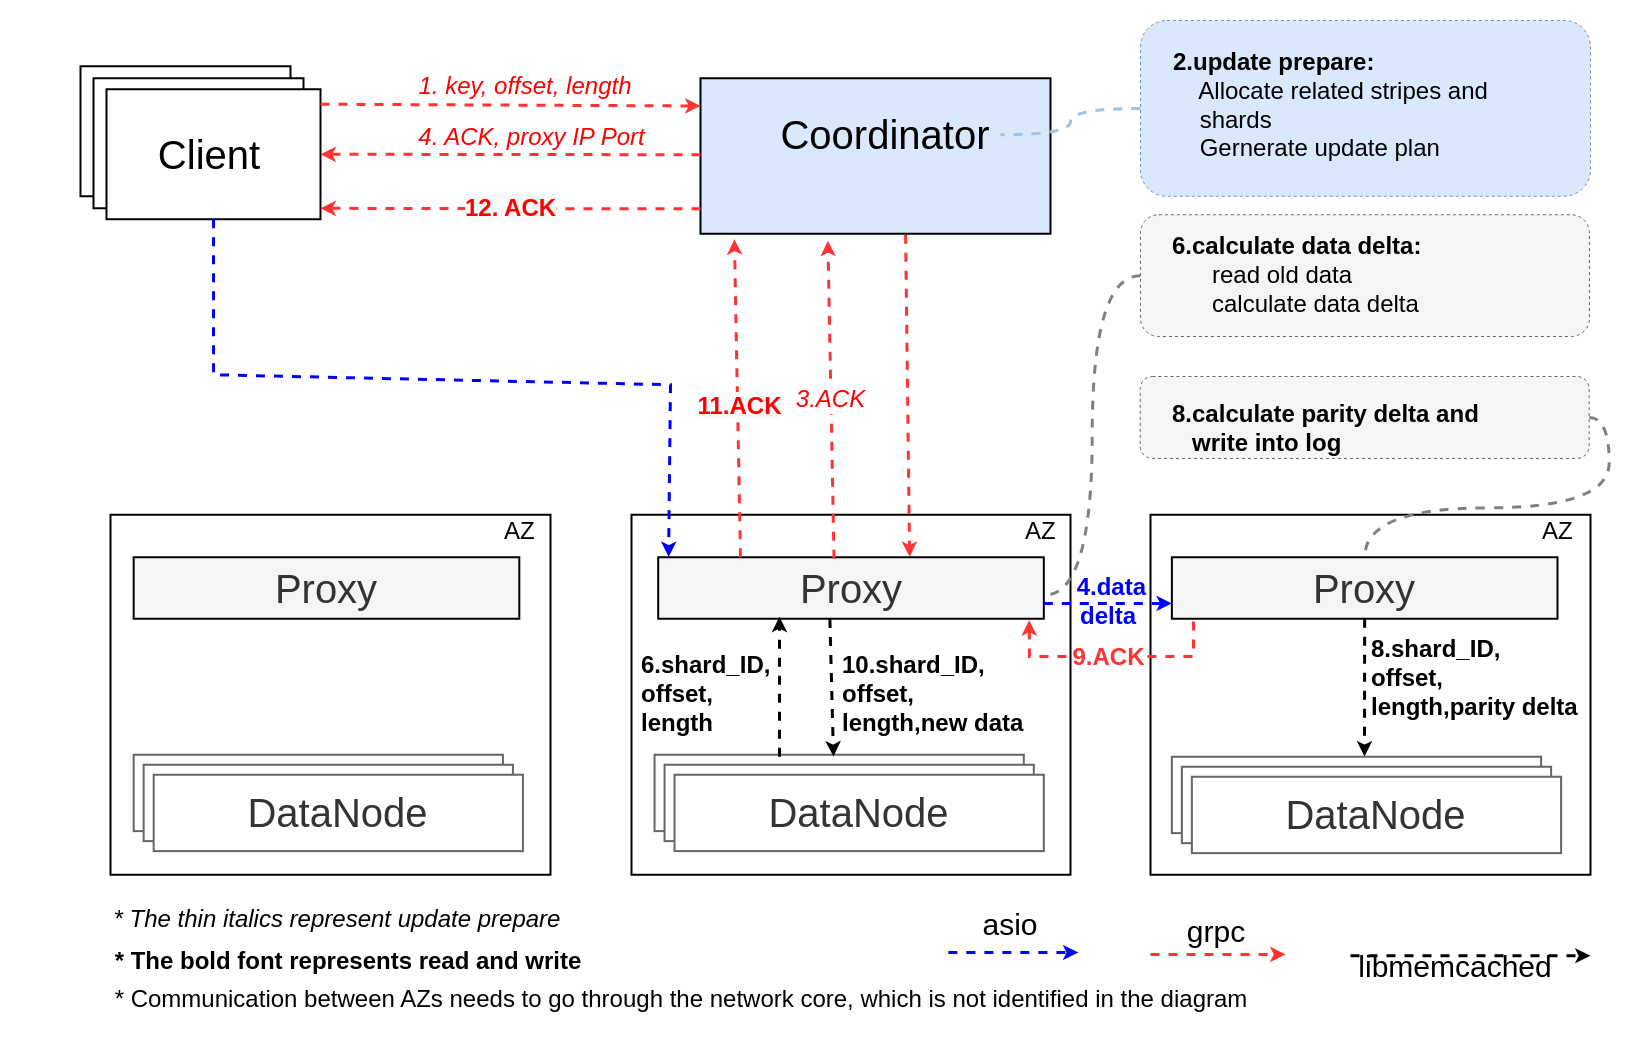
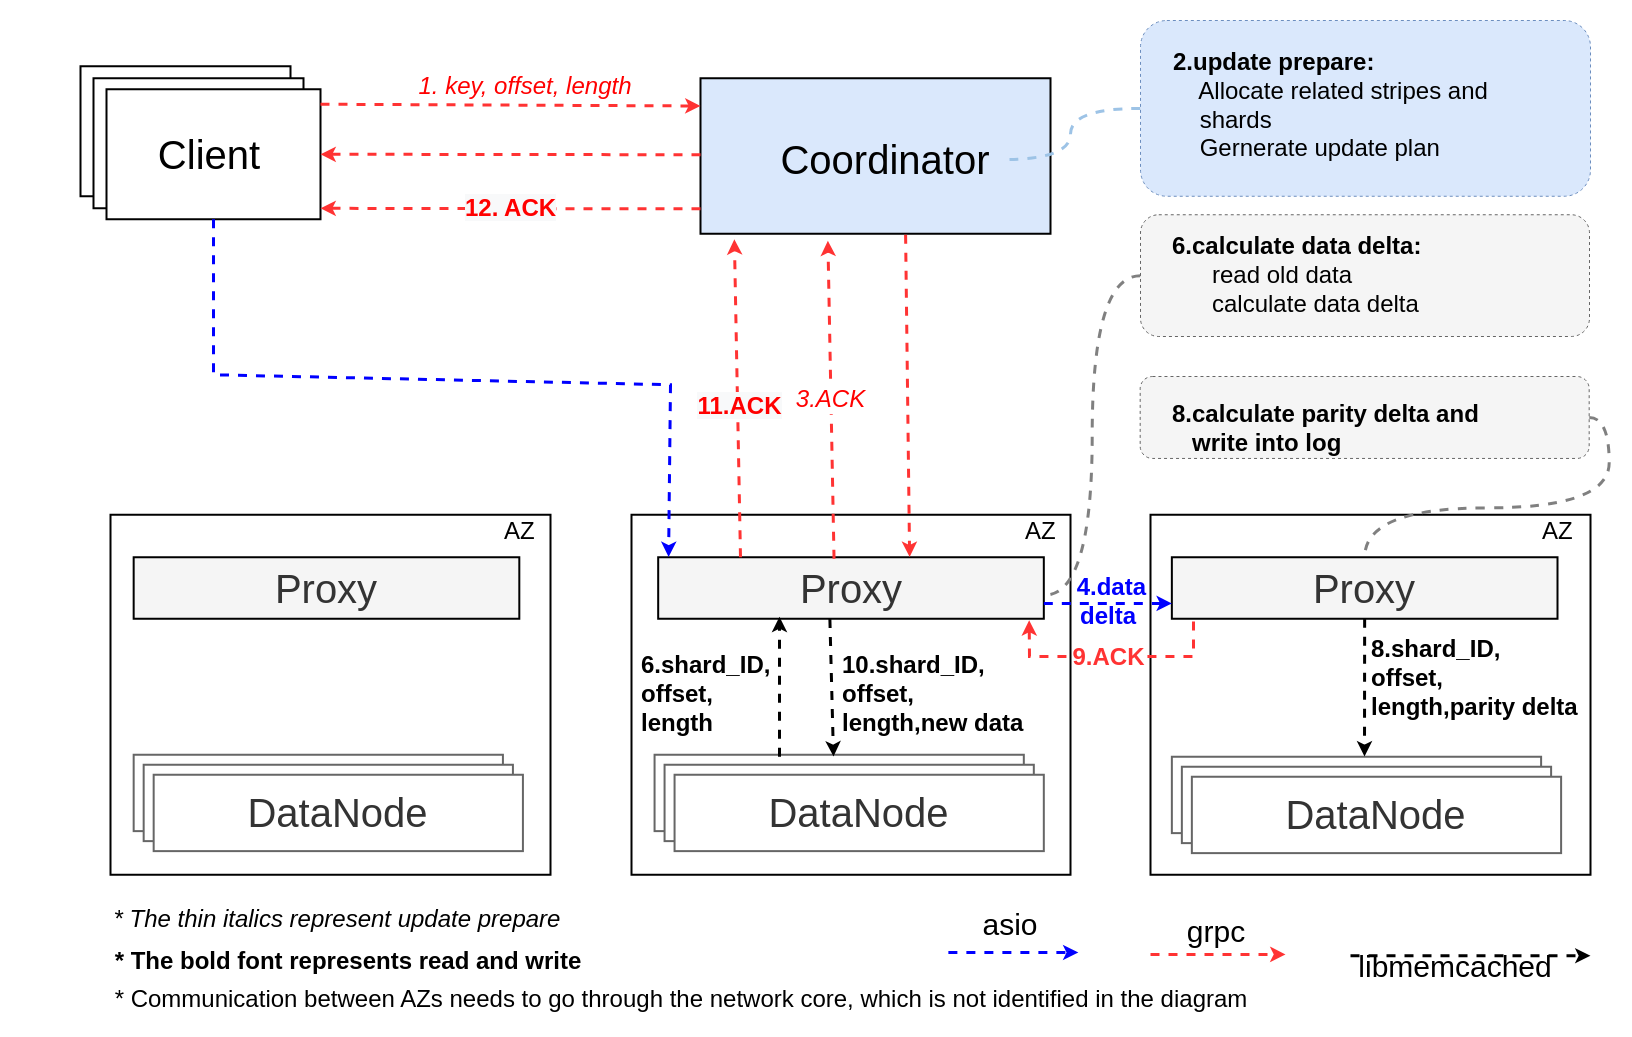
(886, 135) -> (886, 160)
(532, 137) -> none
